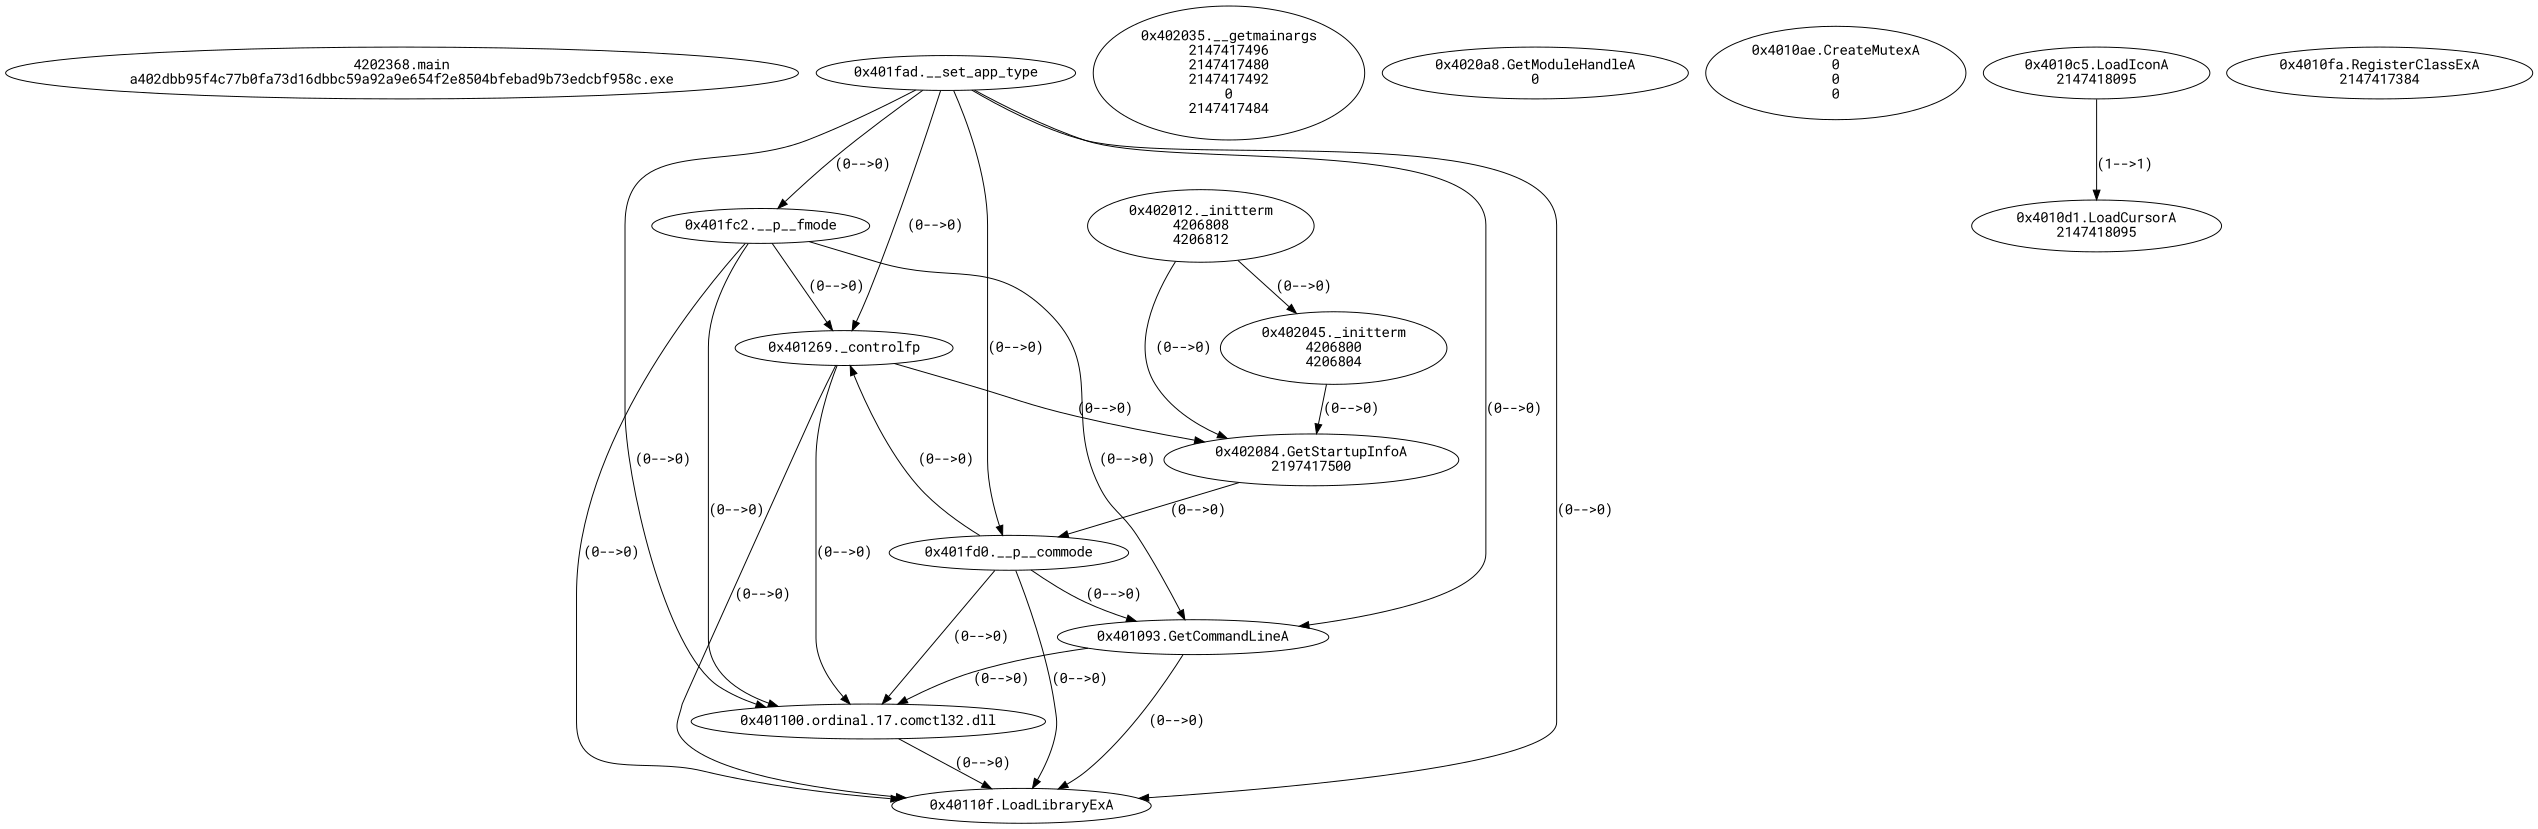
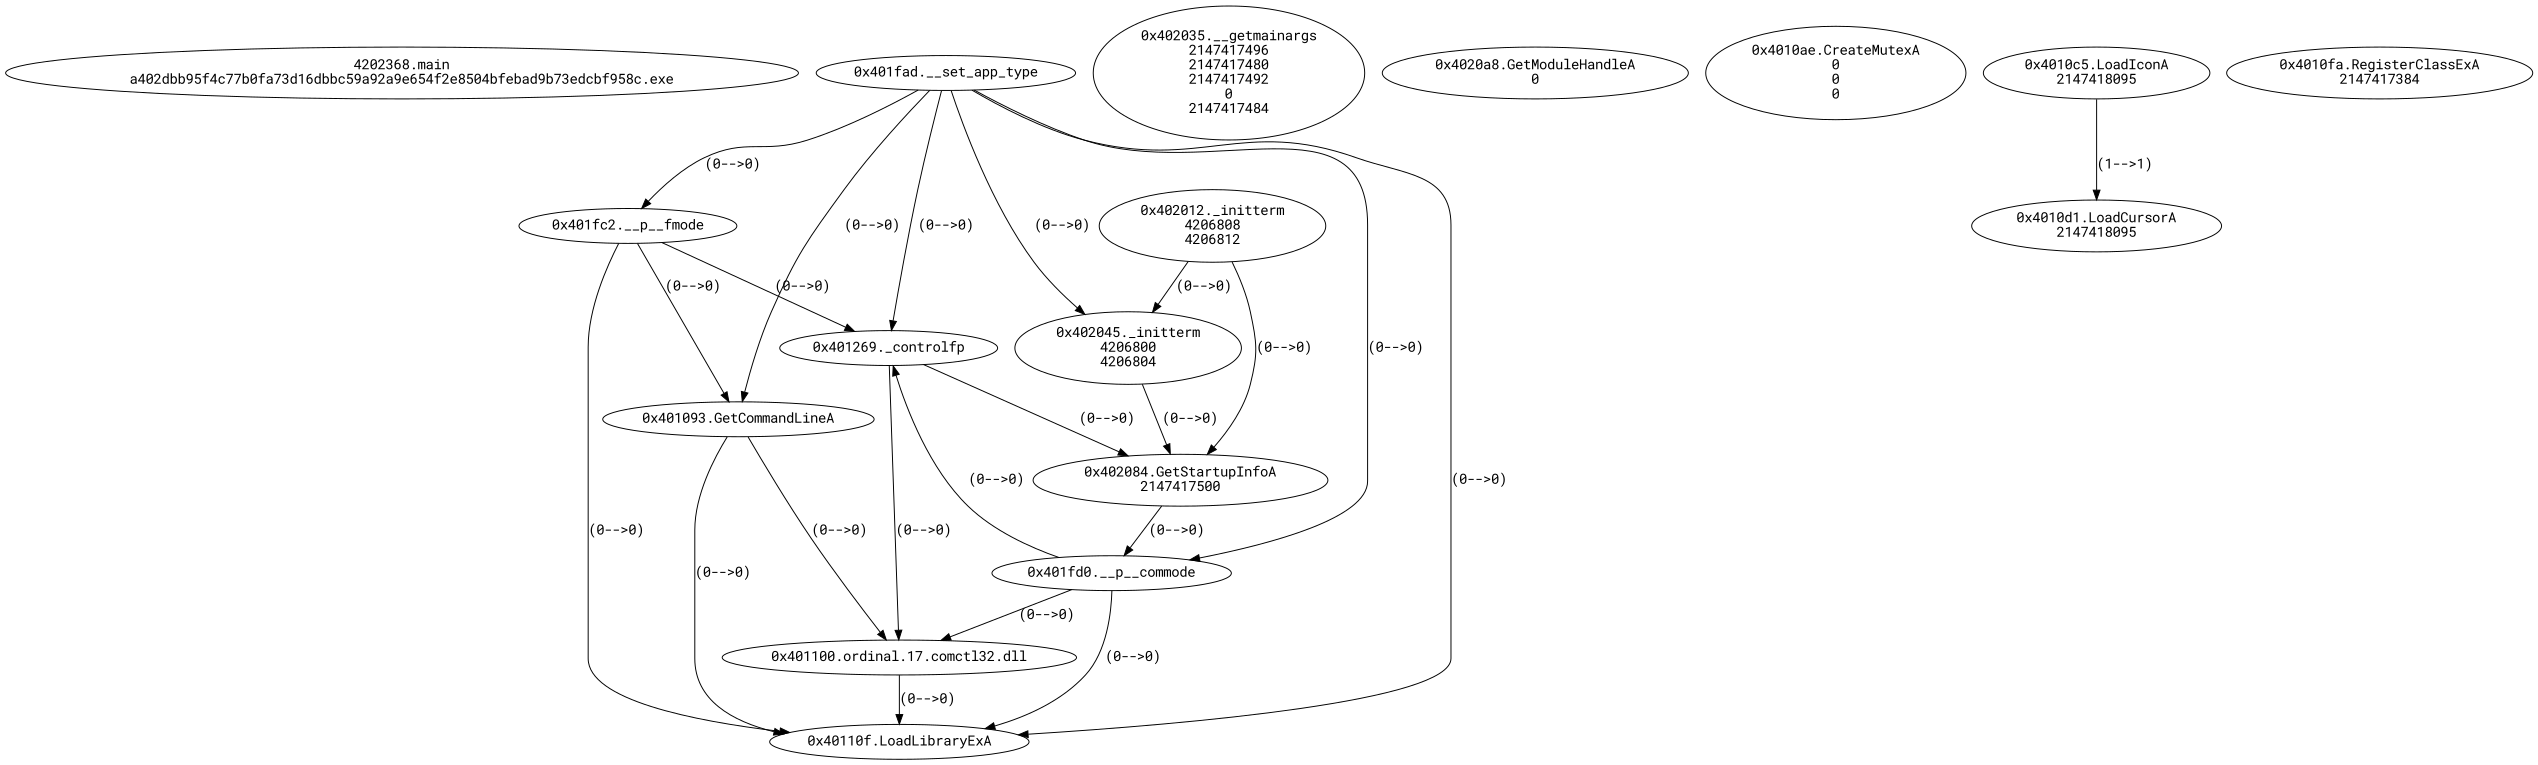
(625, 316) -> (1001, 208)
(1311, 460) -> (1180, 480)
(708, 484) -> none
(1077, 598) -> none
(705, 654) -> none
